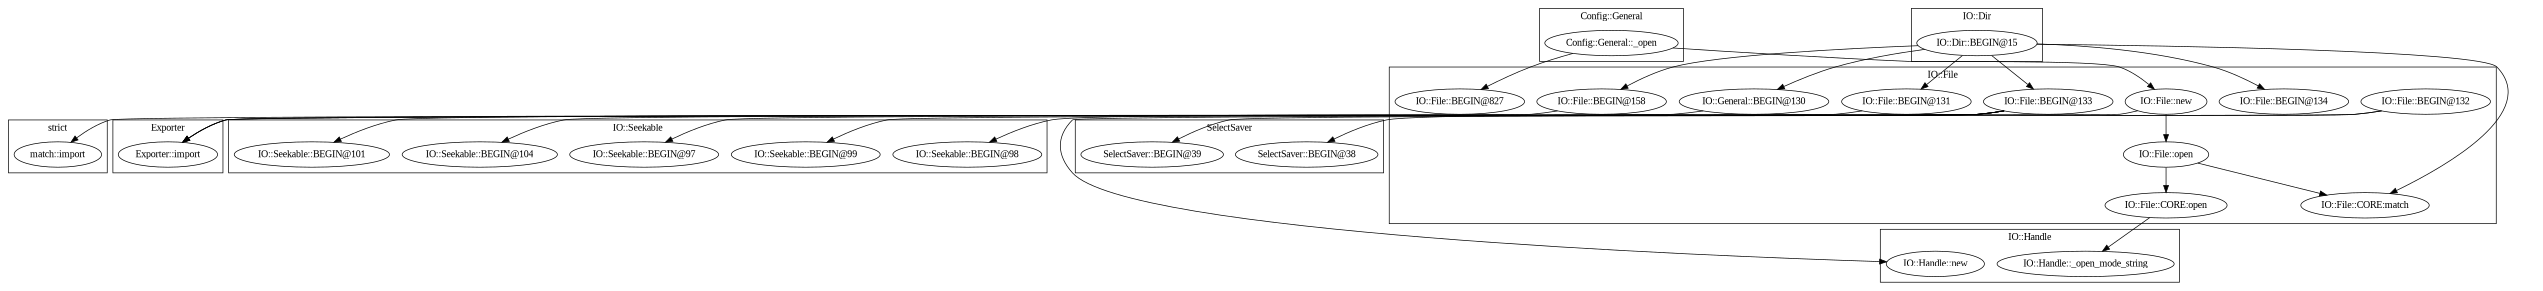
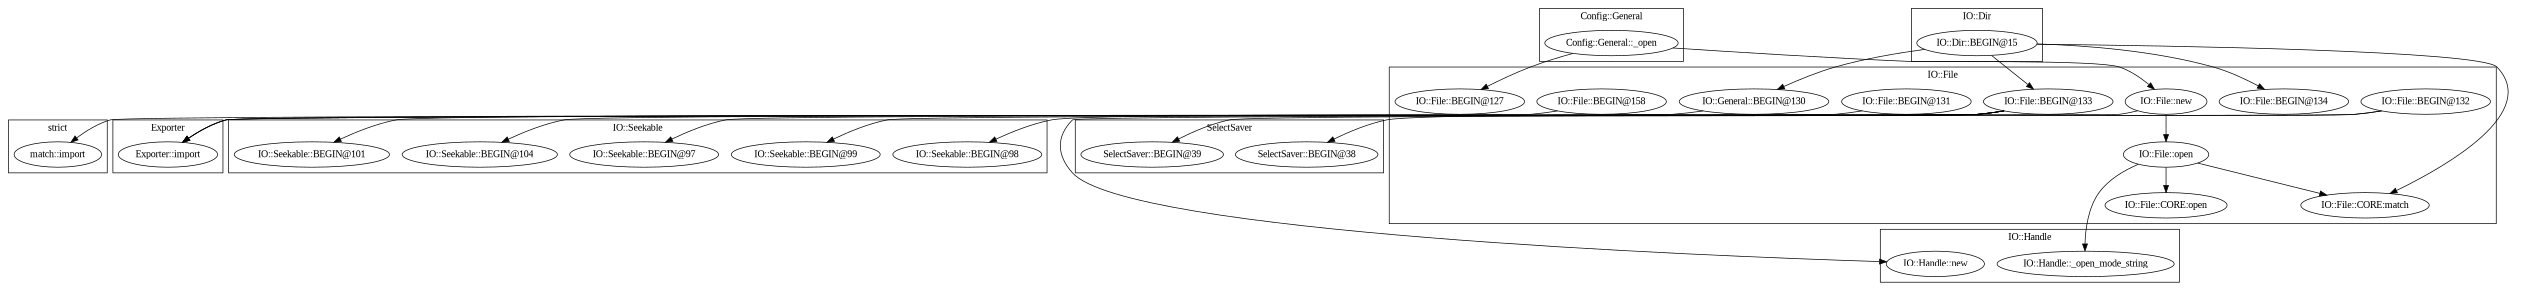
(1741, 57) -> none
(1943, 71) -> none
(1460, 102) -> (1460, 102)
(2127, 234) -> (2098, 195)
